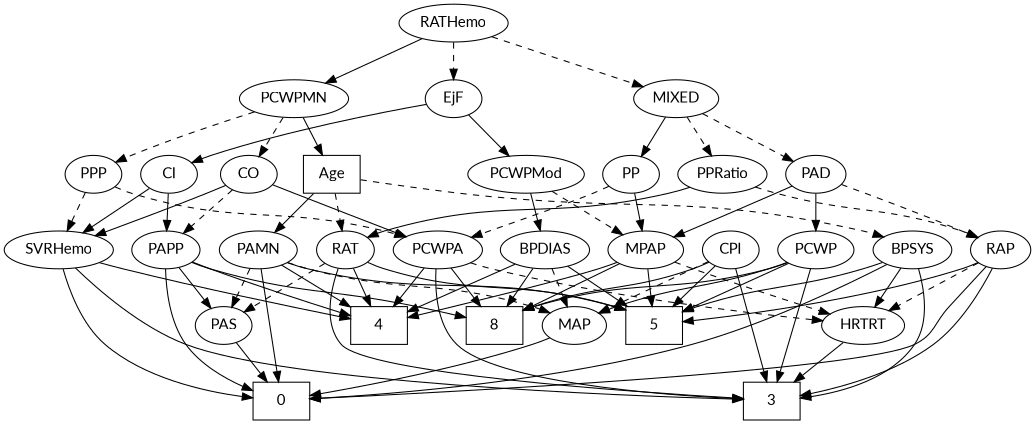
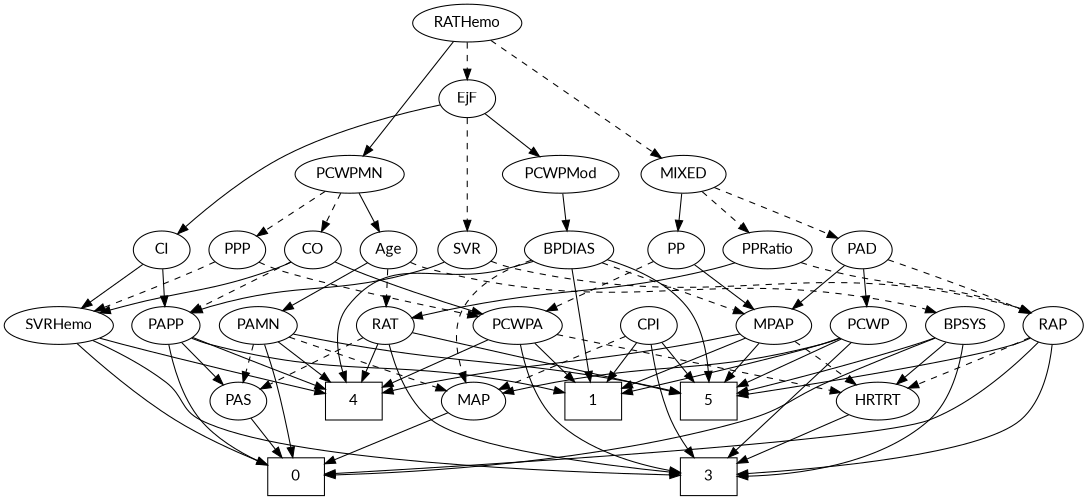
(332, 174) -> (388, 250)
(587, 213) -> (697, 297)
none -> (467, 250)
(495, 325) -> (593, 401)
